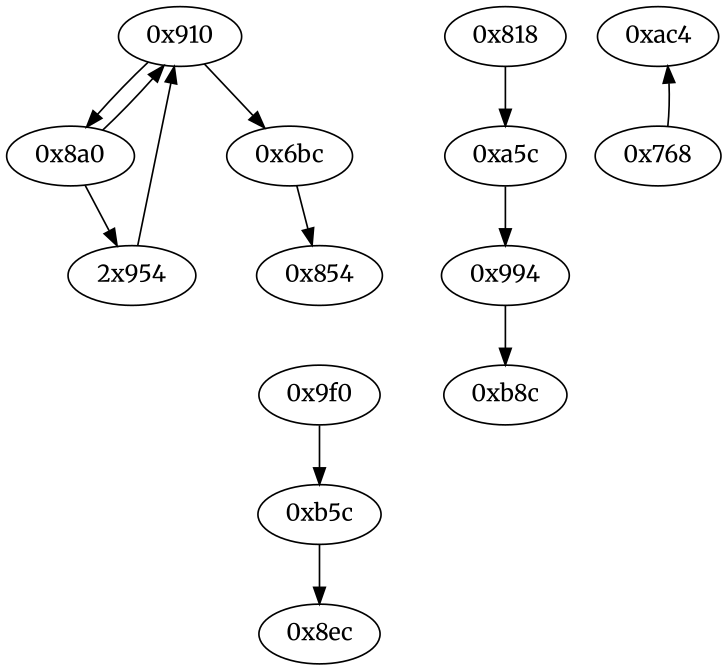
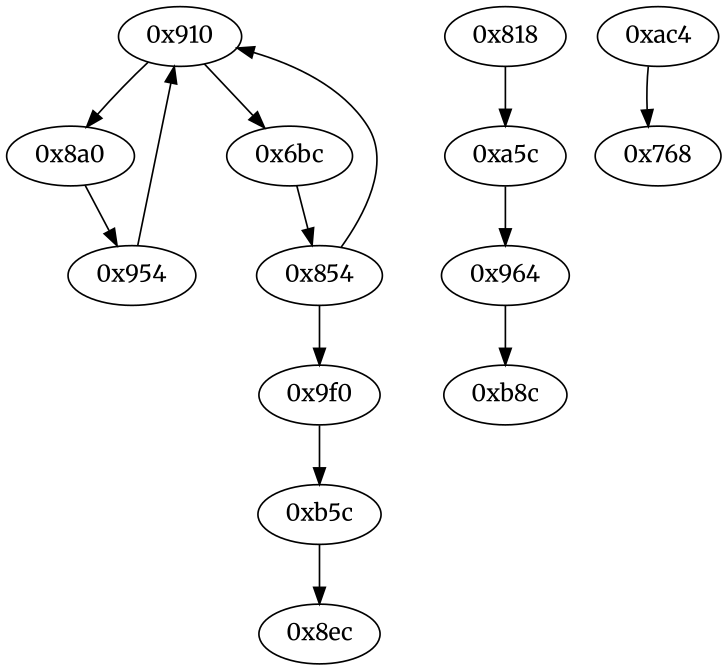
(128, 105) -> (365, 123)
(669, 105) -> (647, 88)
(132, 276) -> (132, 276)
(505, 276) -> (505, 276)
none -> (319, 327)
